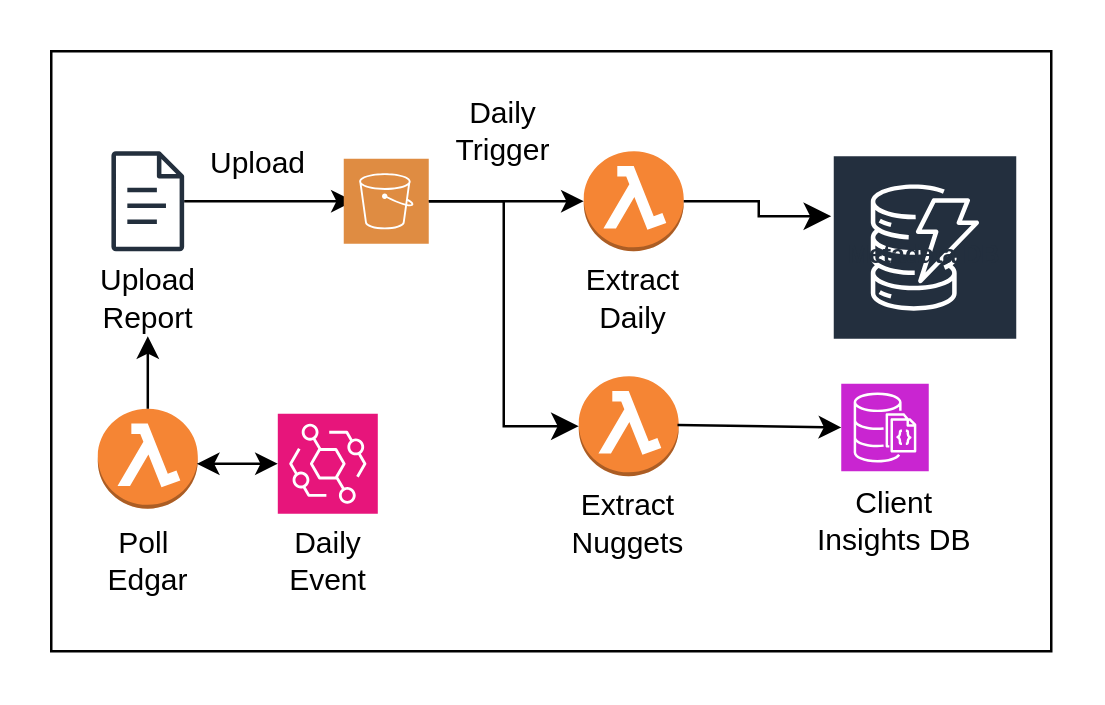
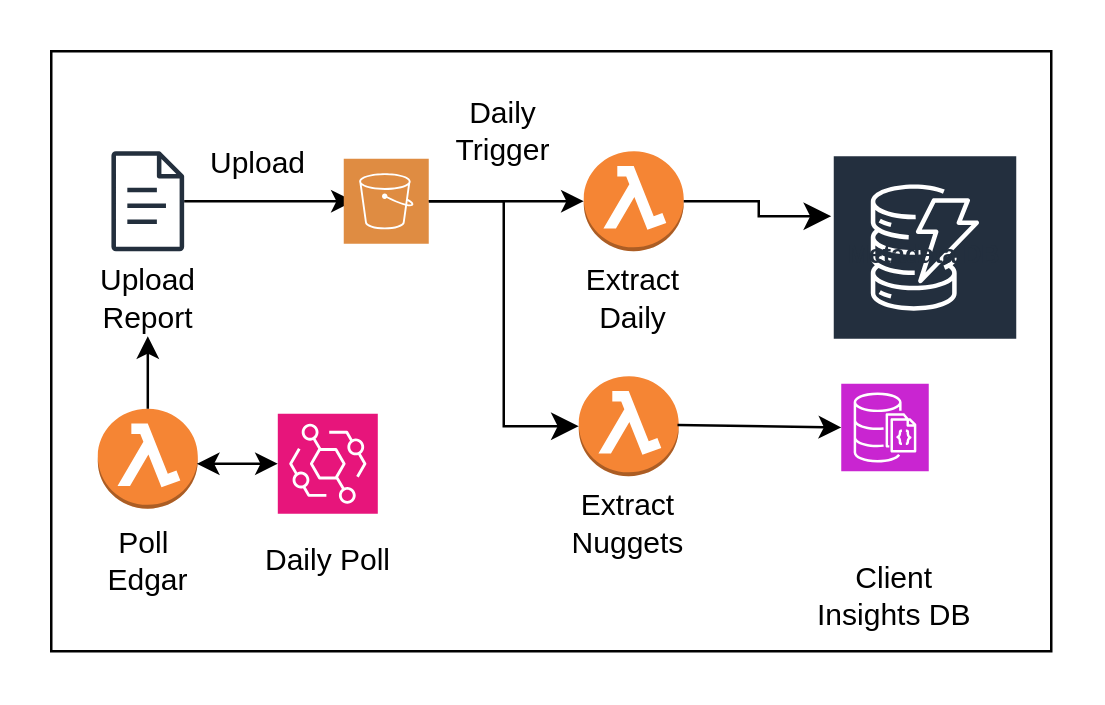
(893, 521) -> (893, 596)
(329, 561) -> (329, 561)
